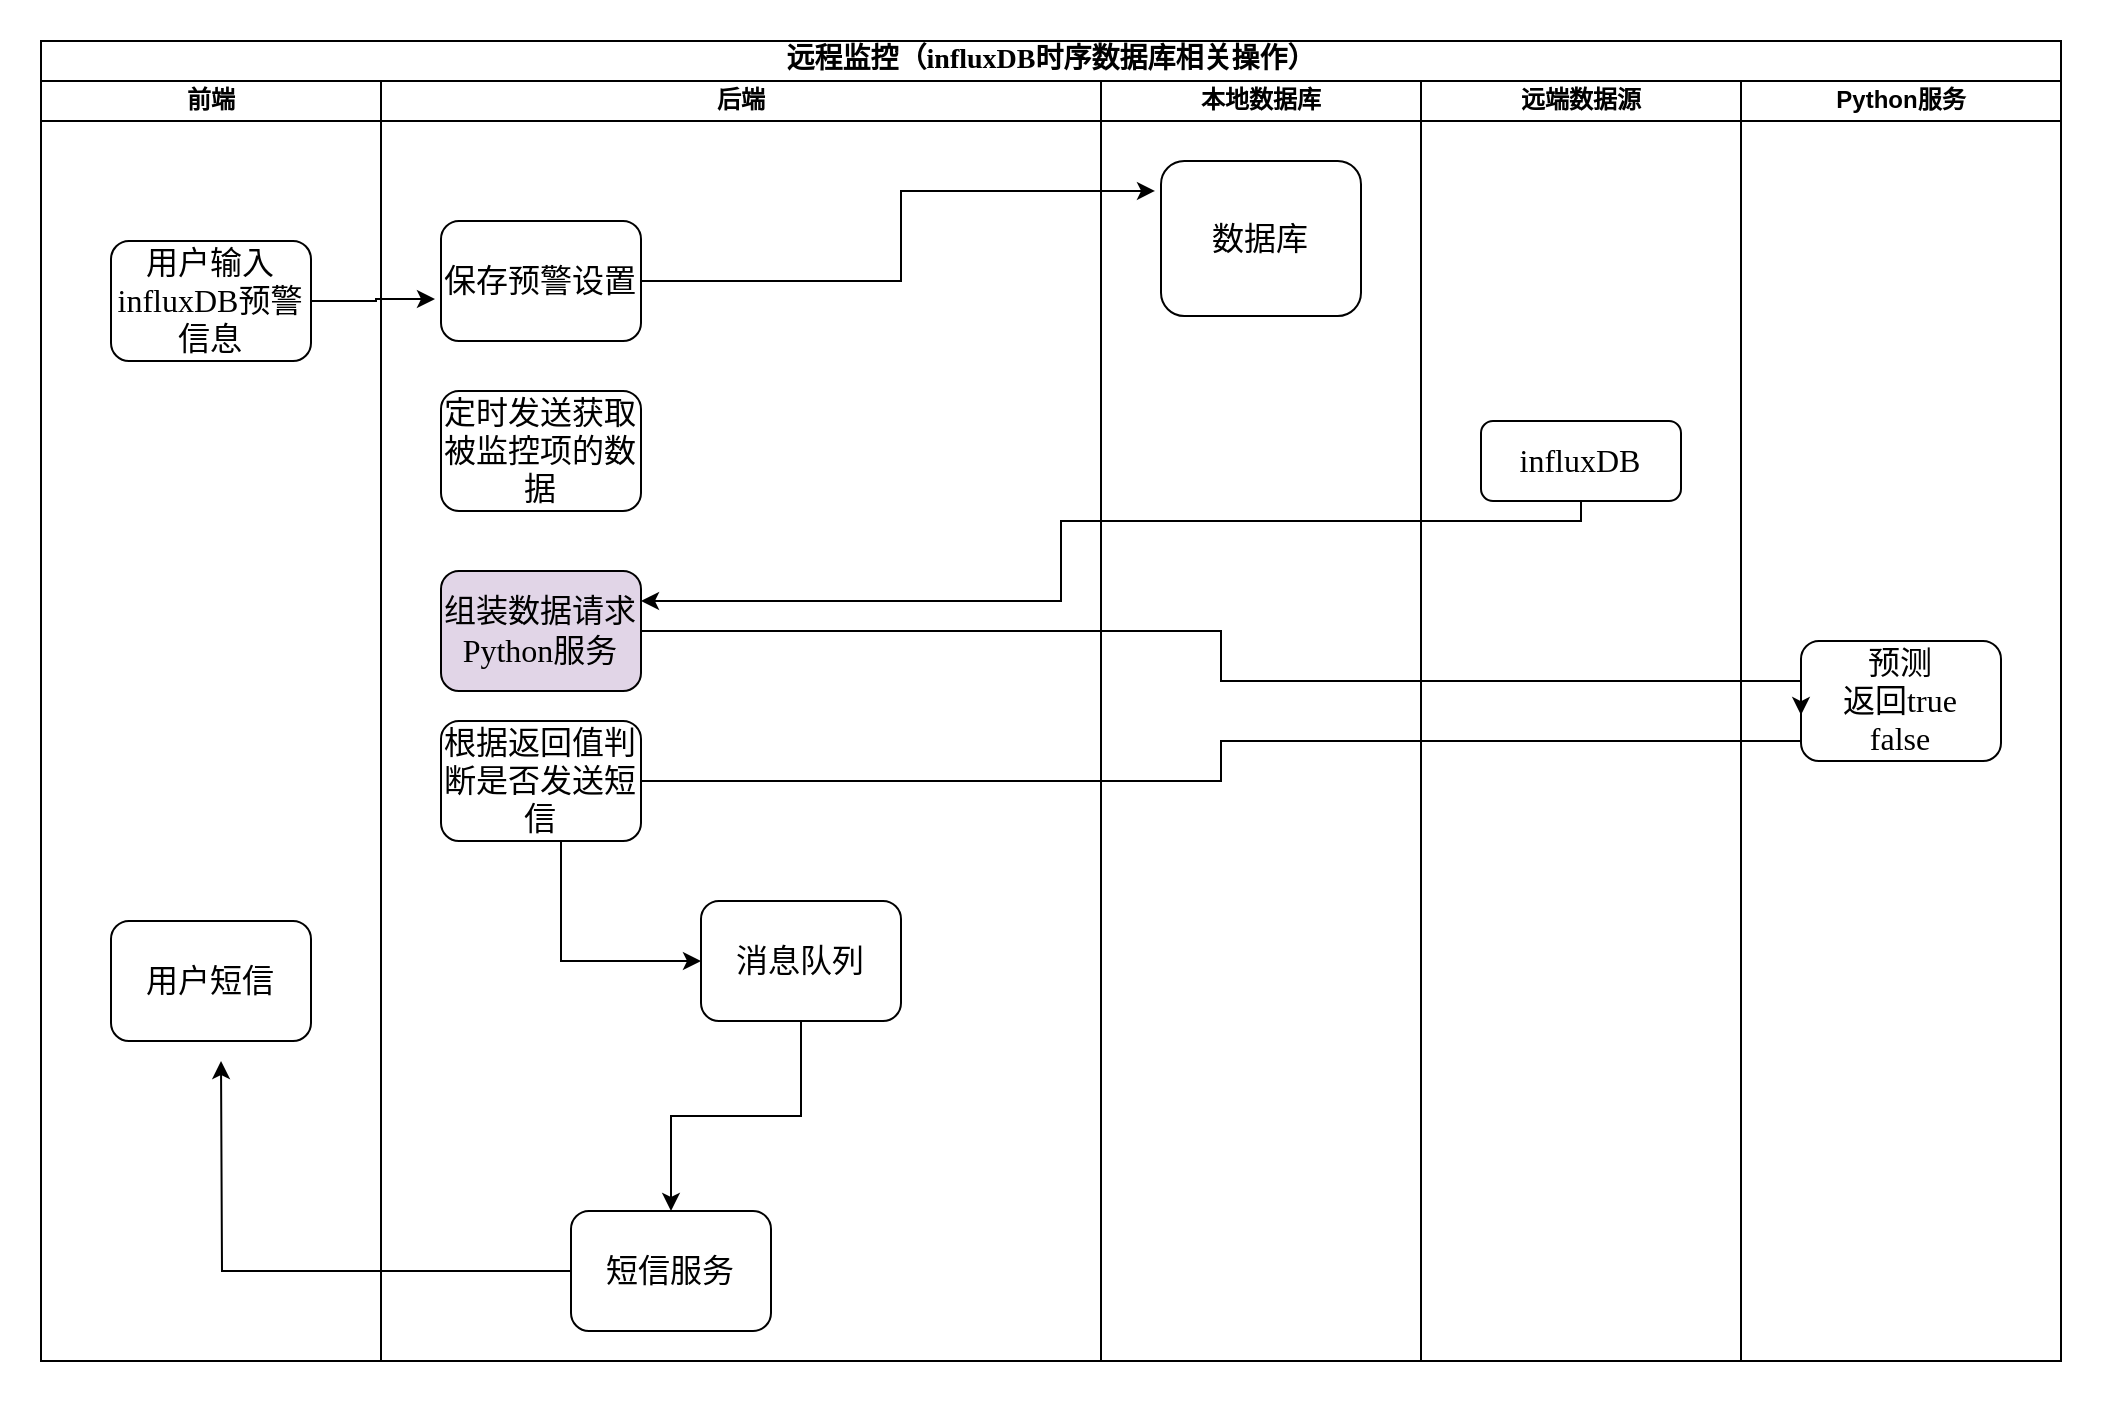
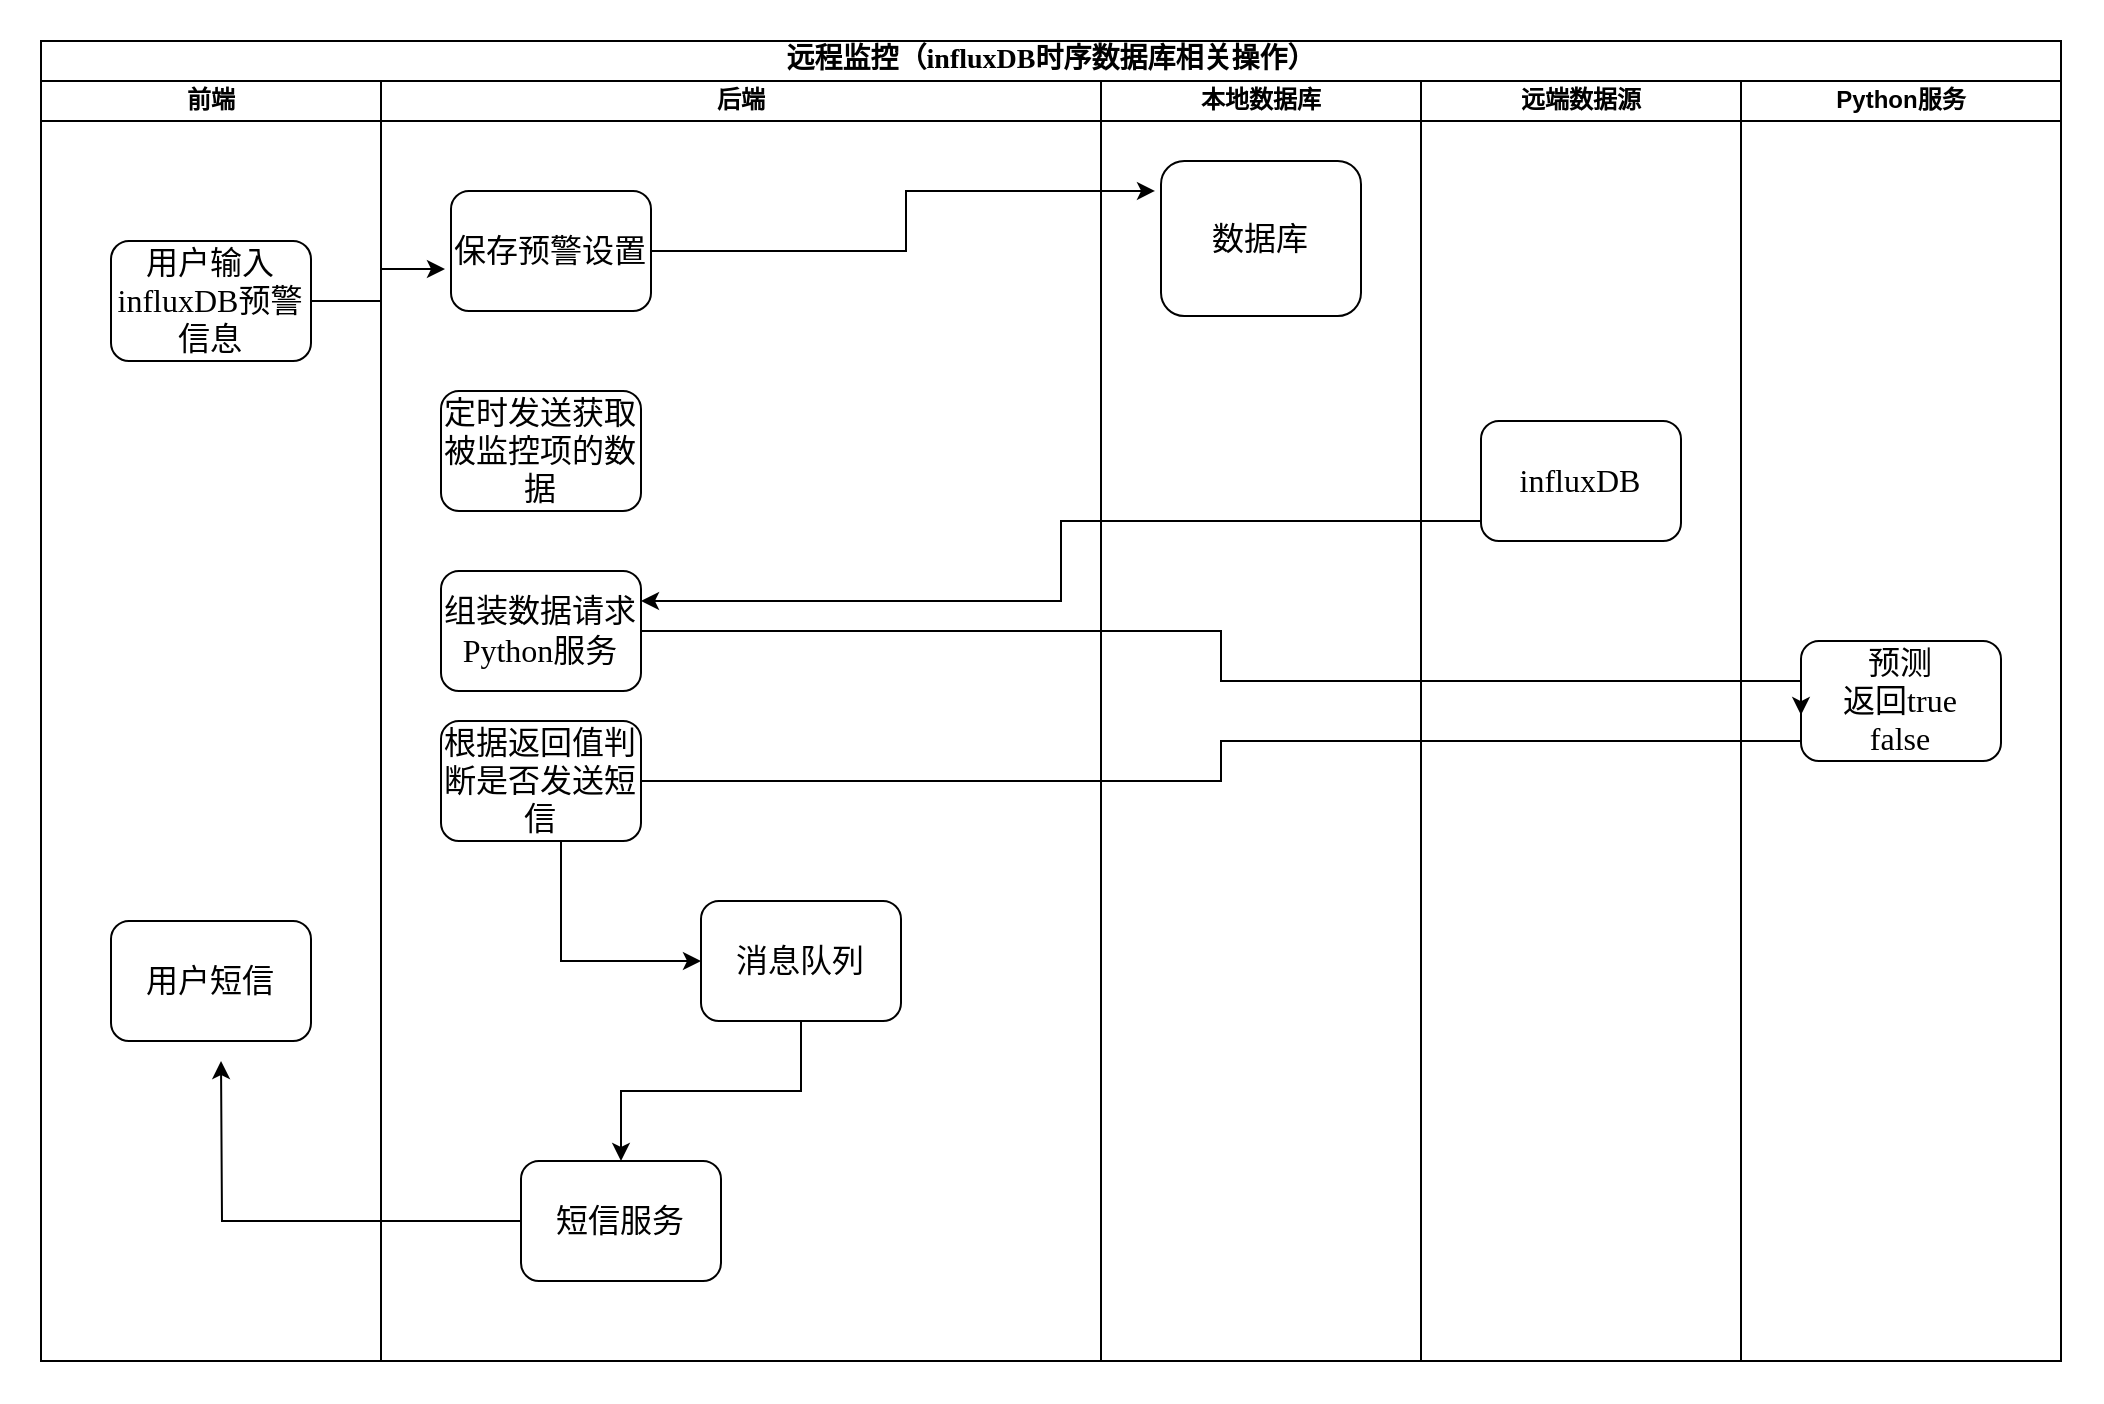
(541, 281) -> (551, 251)
(1581, 461) -> (1581, 481)
(541, 631) -> (541, 631)
(671, 1271) -> (621, 1221)
